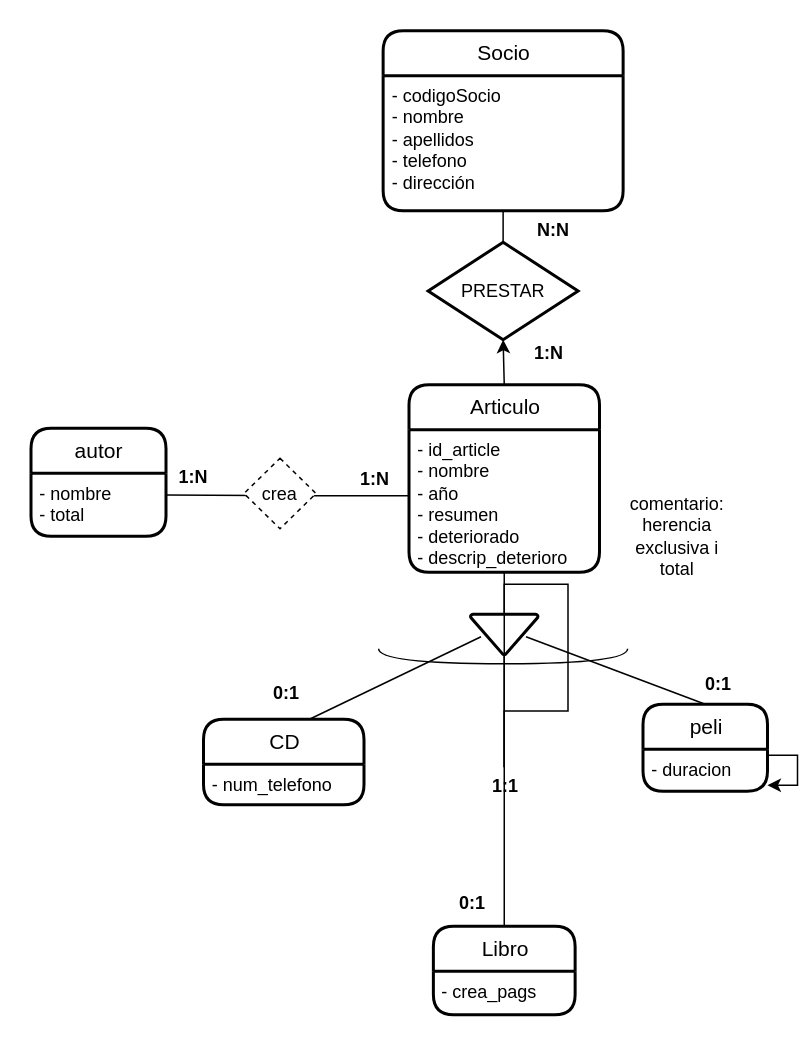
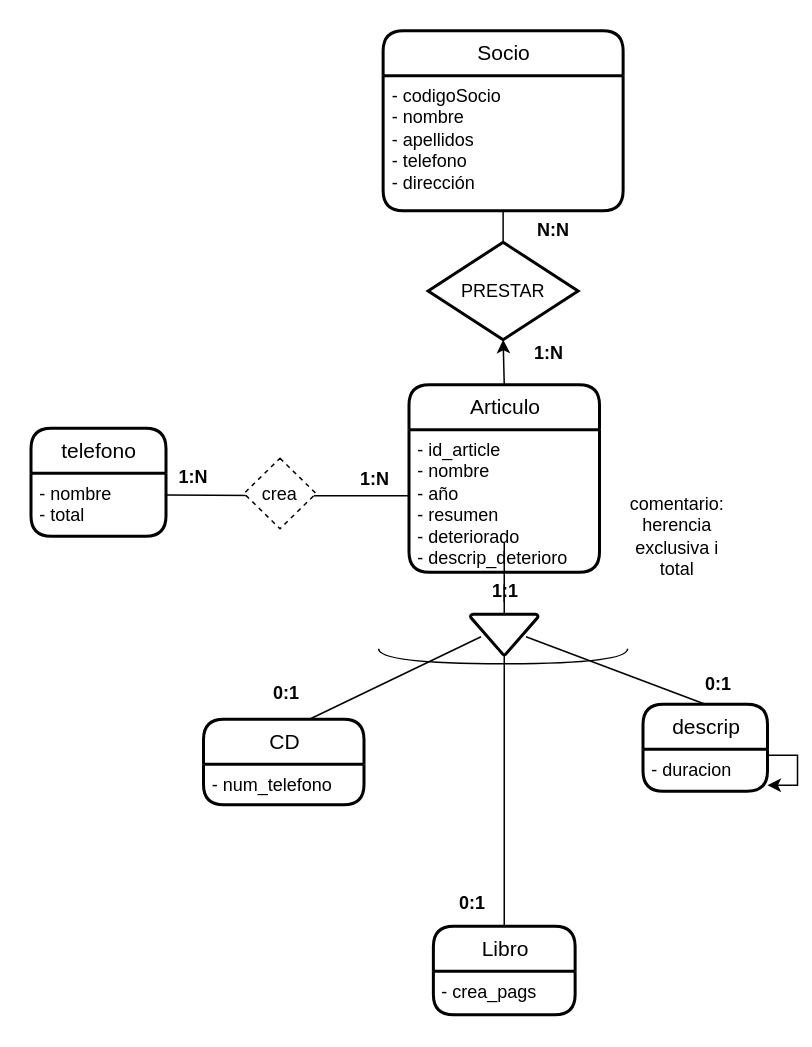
(99, 451) -> (99, 451)
(707, 727) -> (707, 727)
(504, 787) -> (504, 592)
